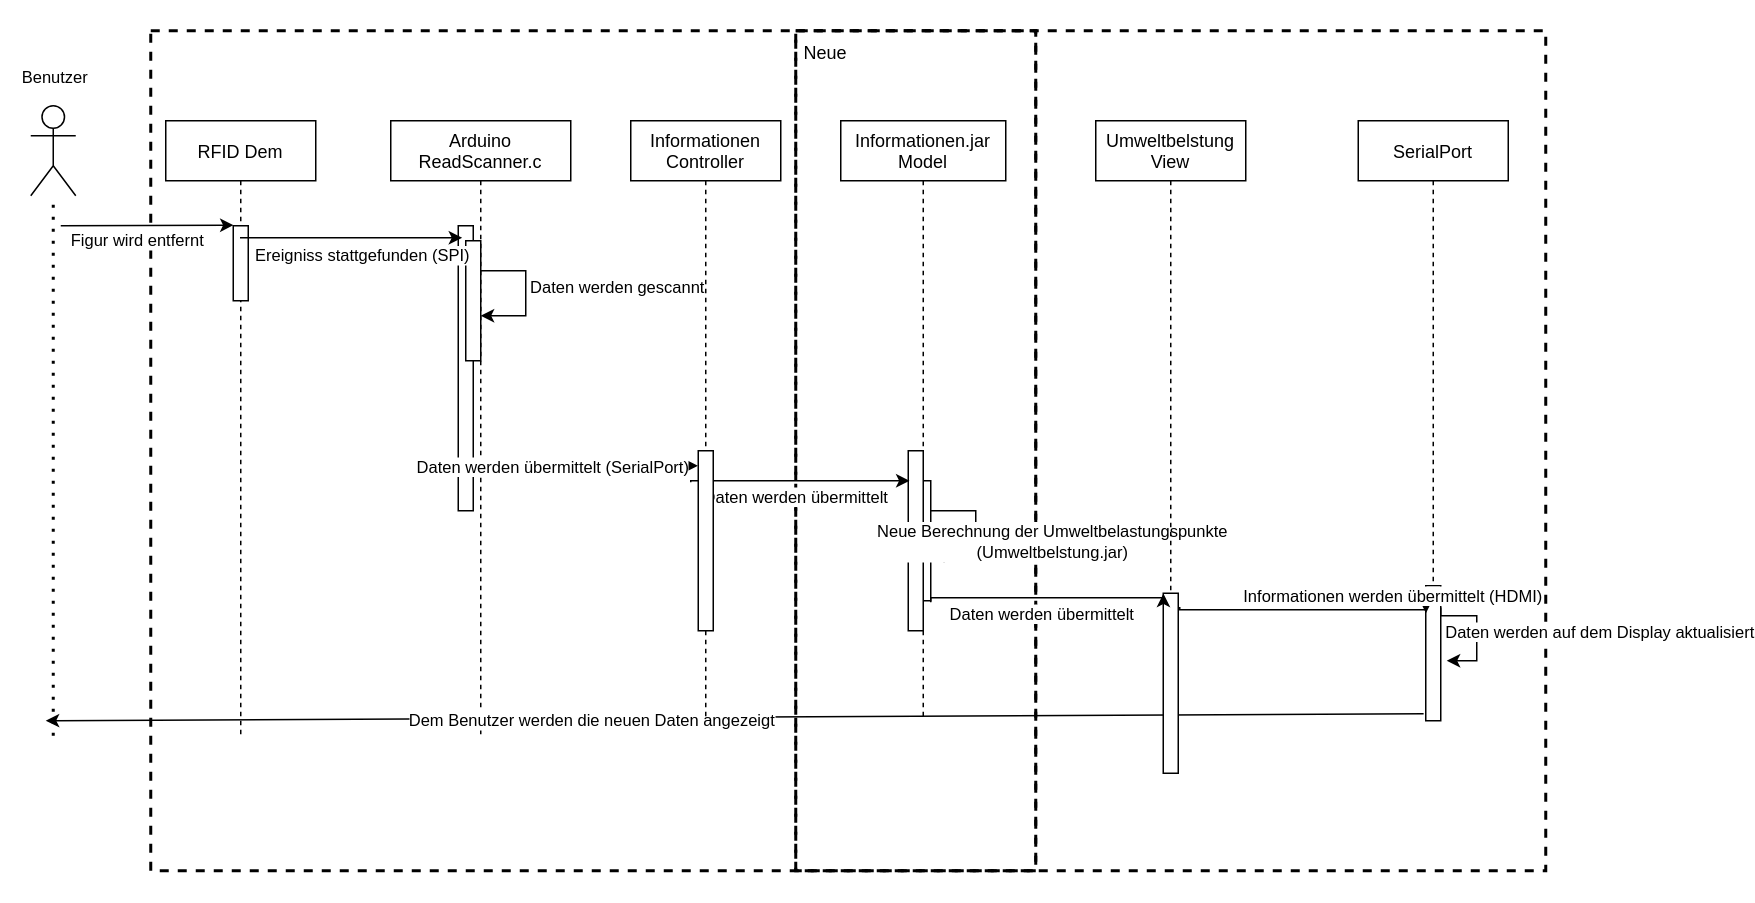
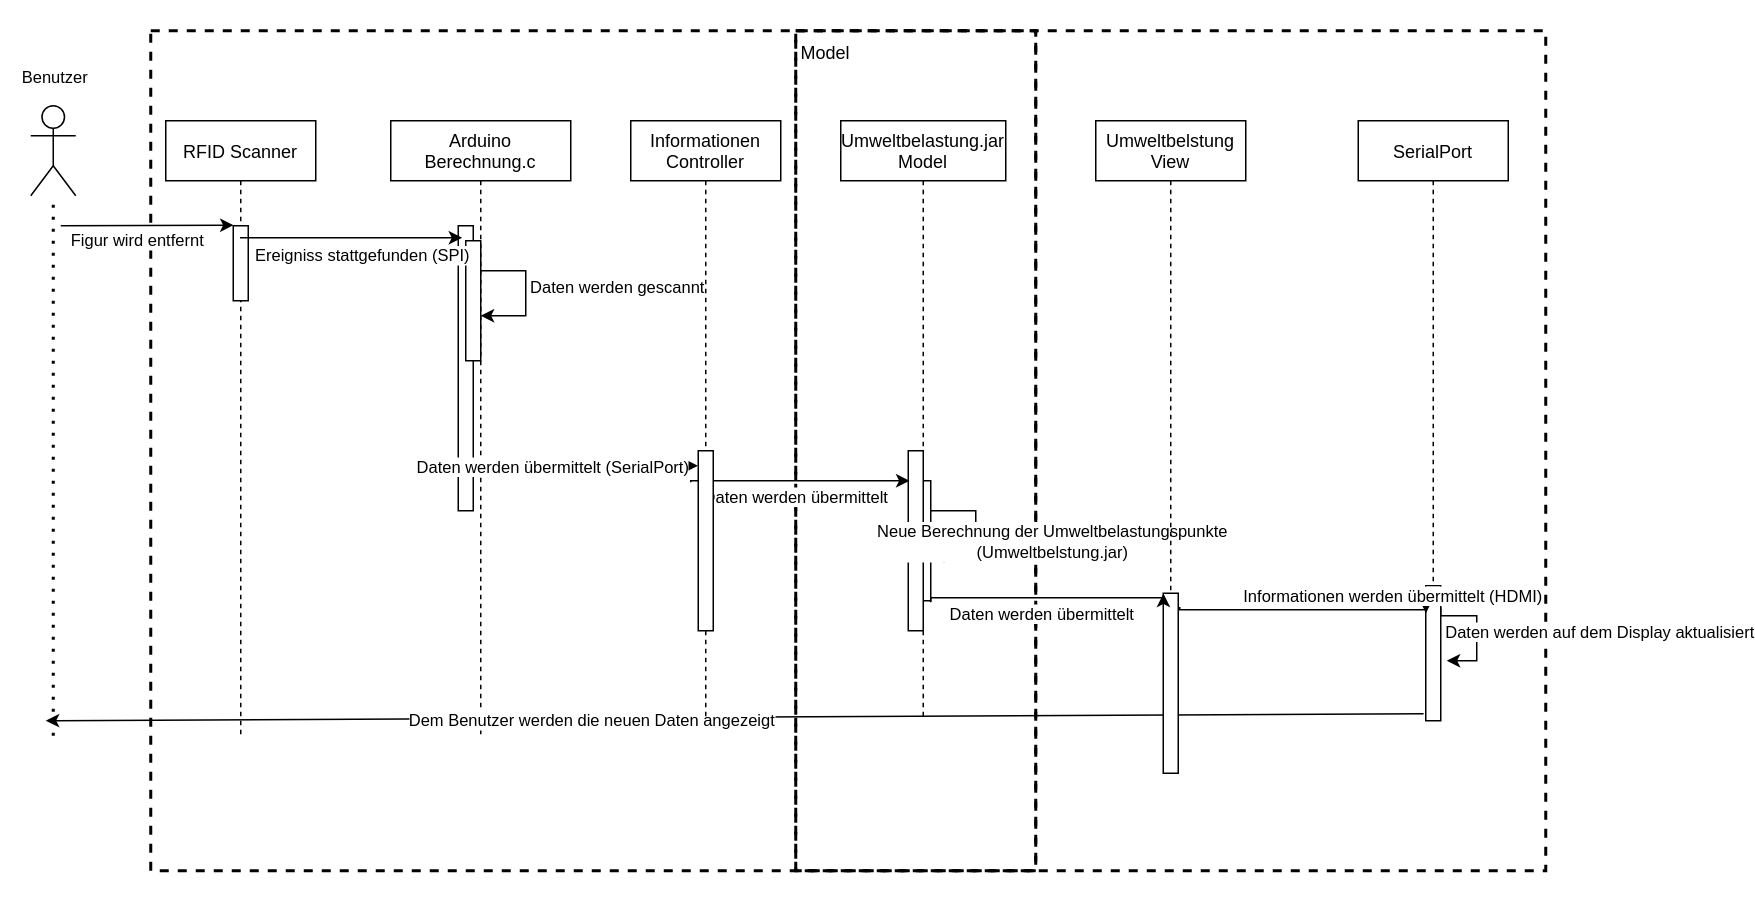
(826, 53) -> (826, 53)
(480, 141) -> (480, 141)
(923, 141) -> (923, 141)
(240, 152) -> (240, 152)
